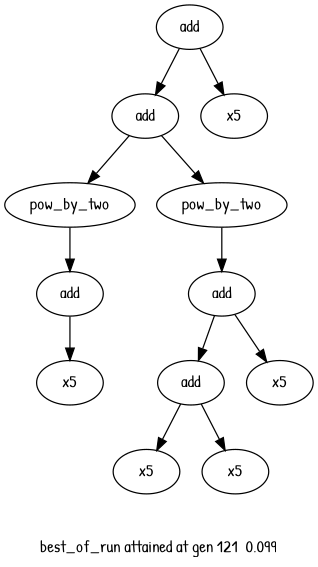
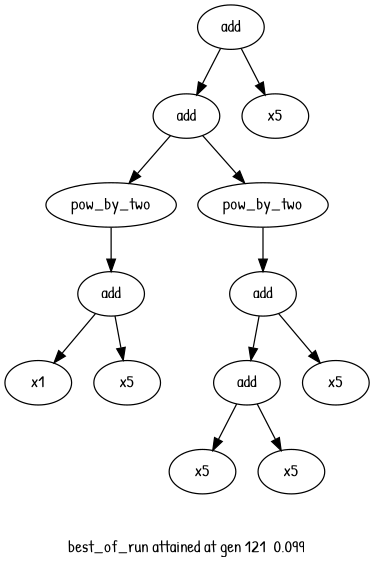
none -> (38, 383)
